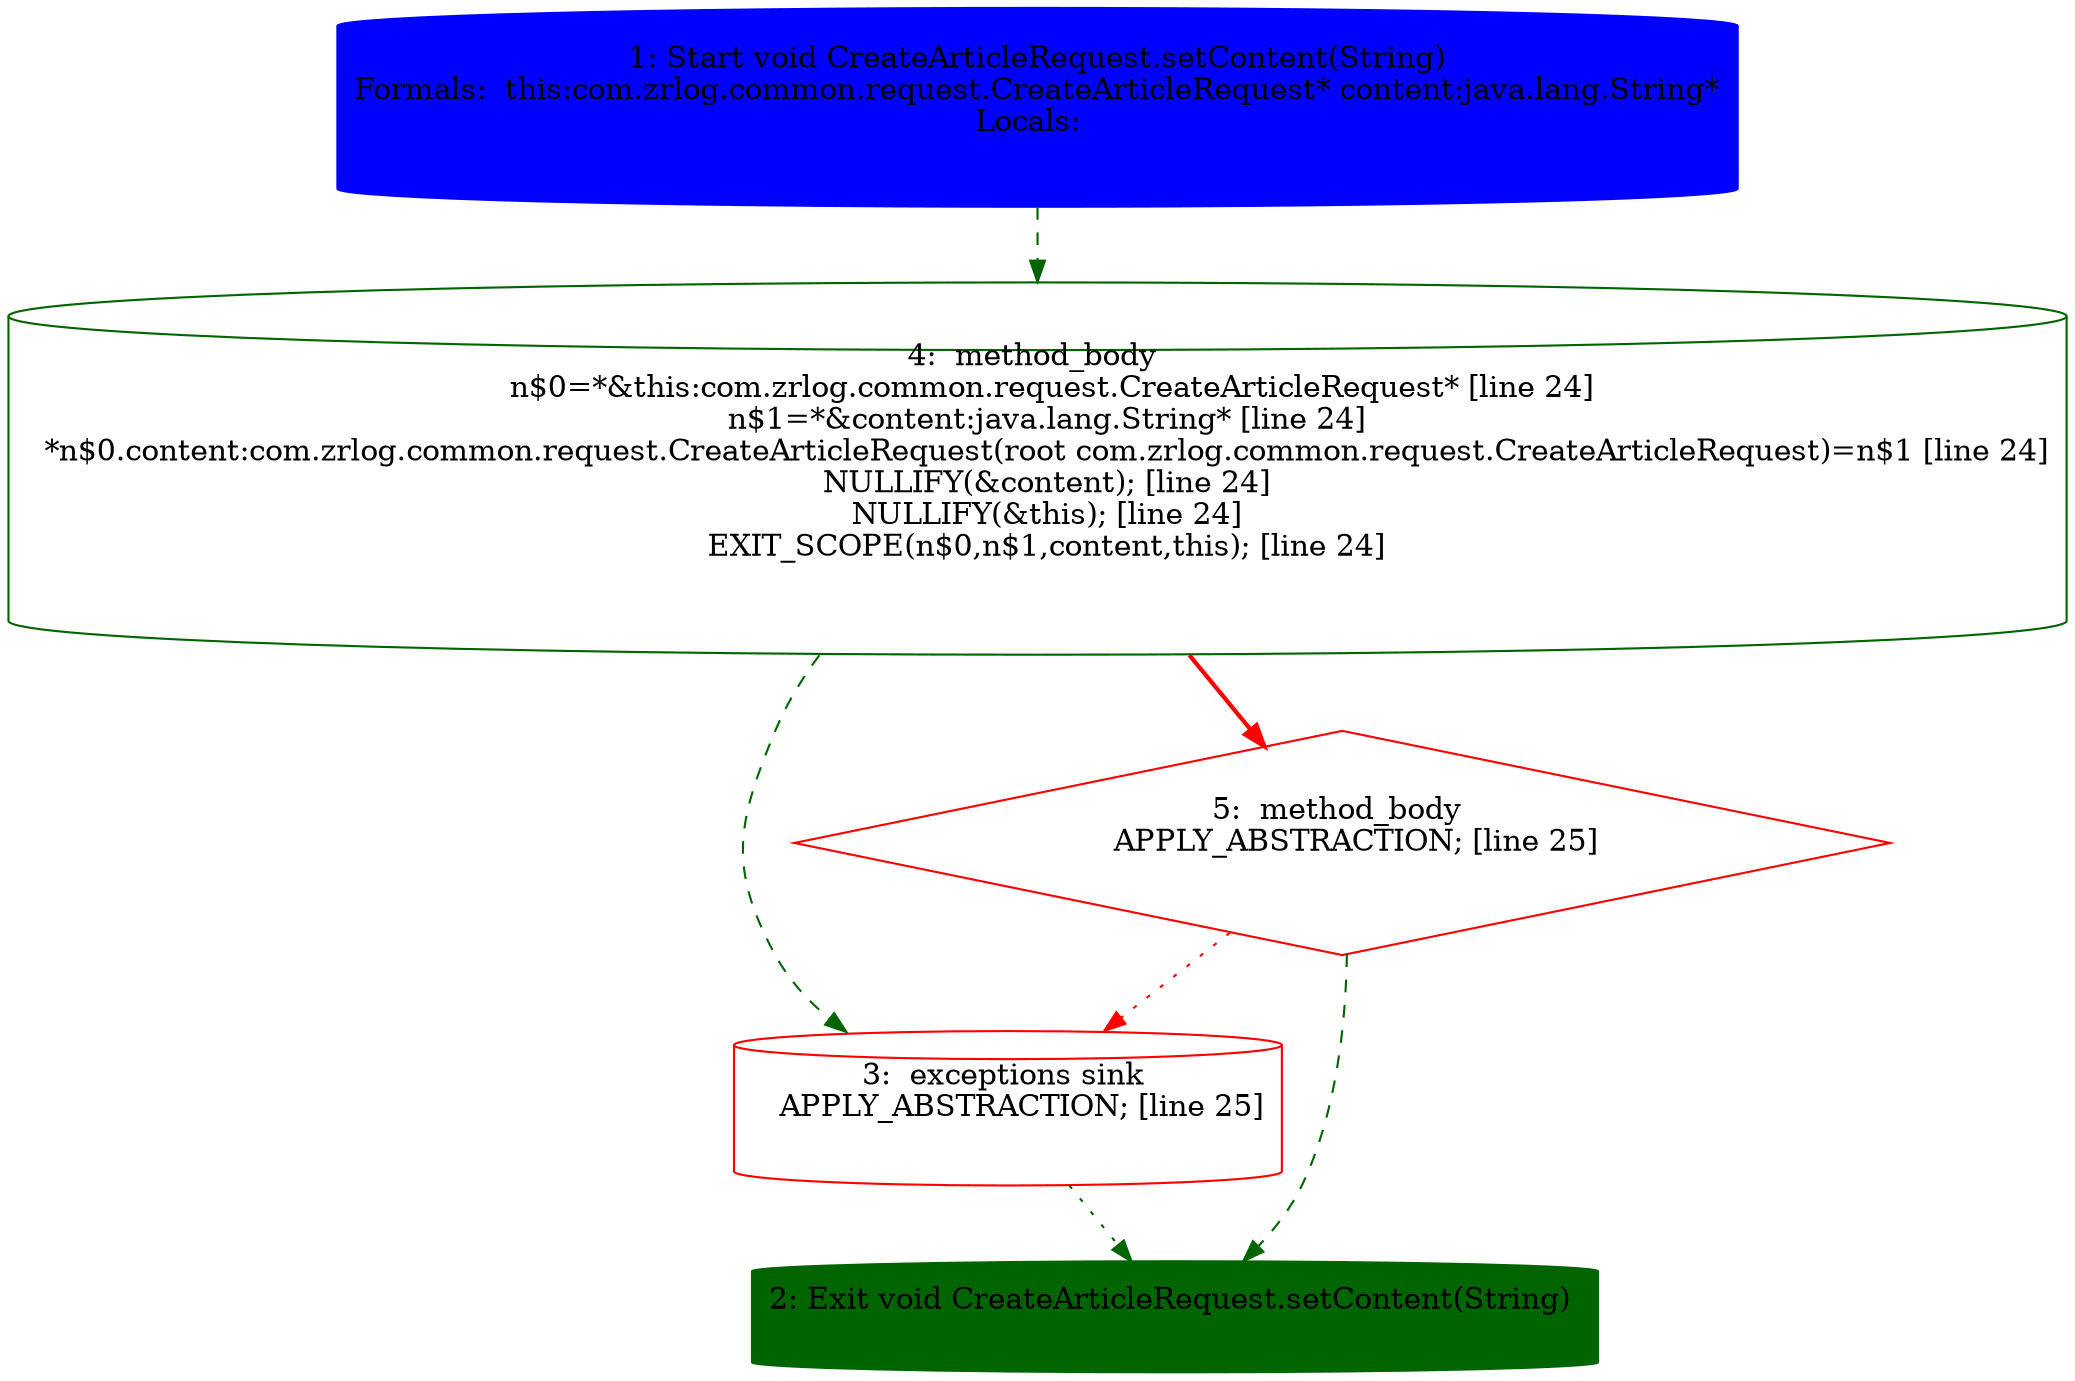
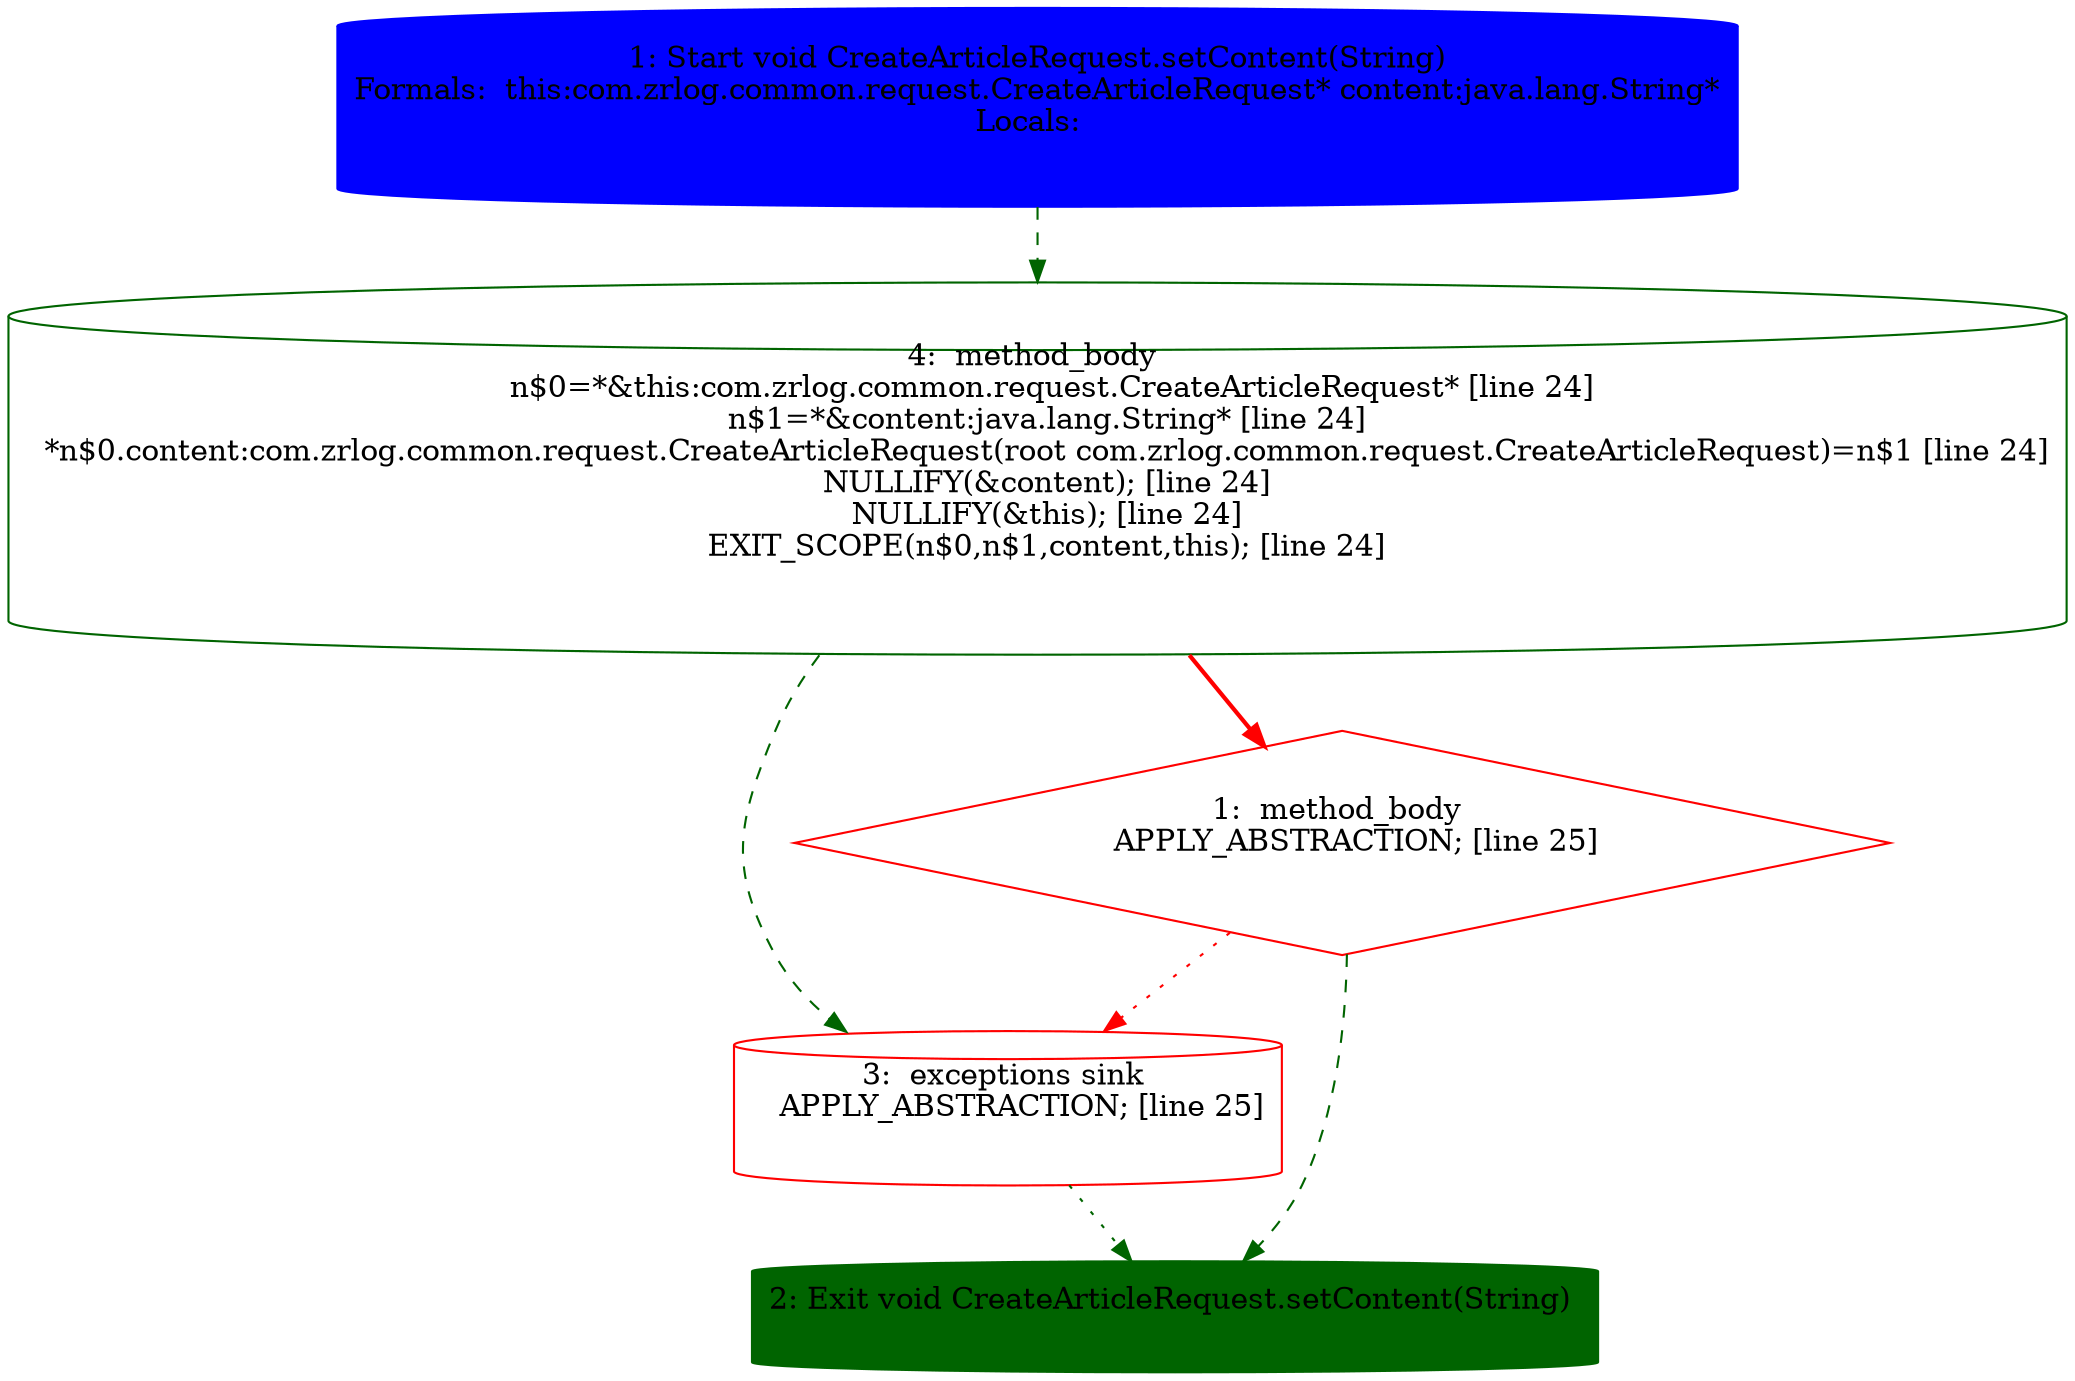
(1342, 843) -> (1342, 843)
